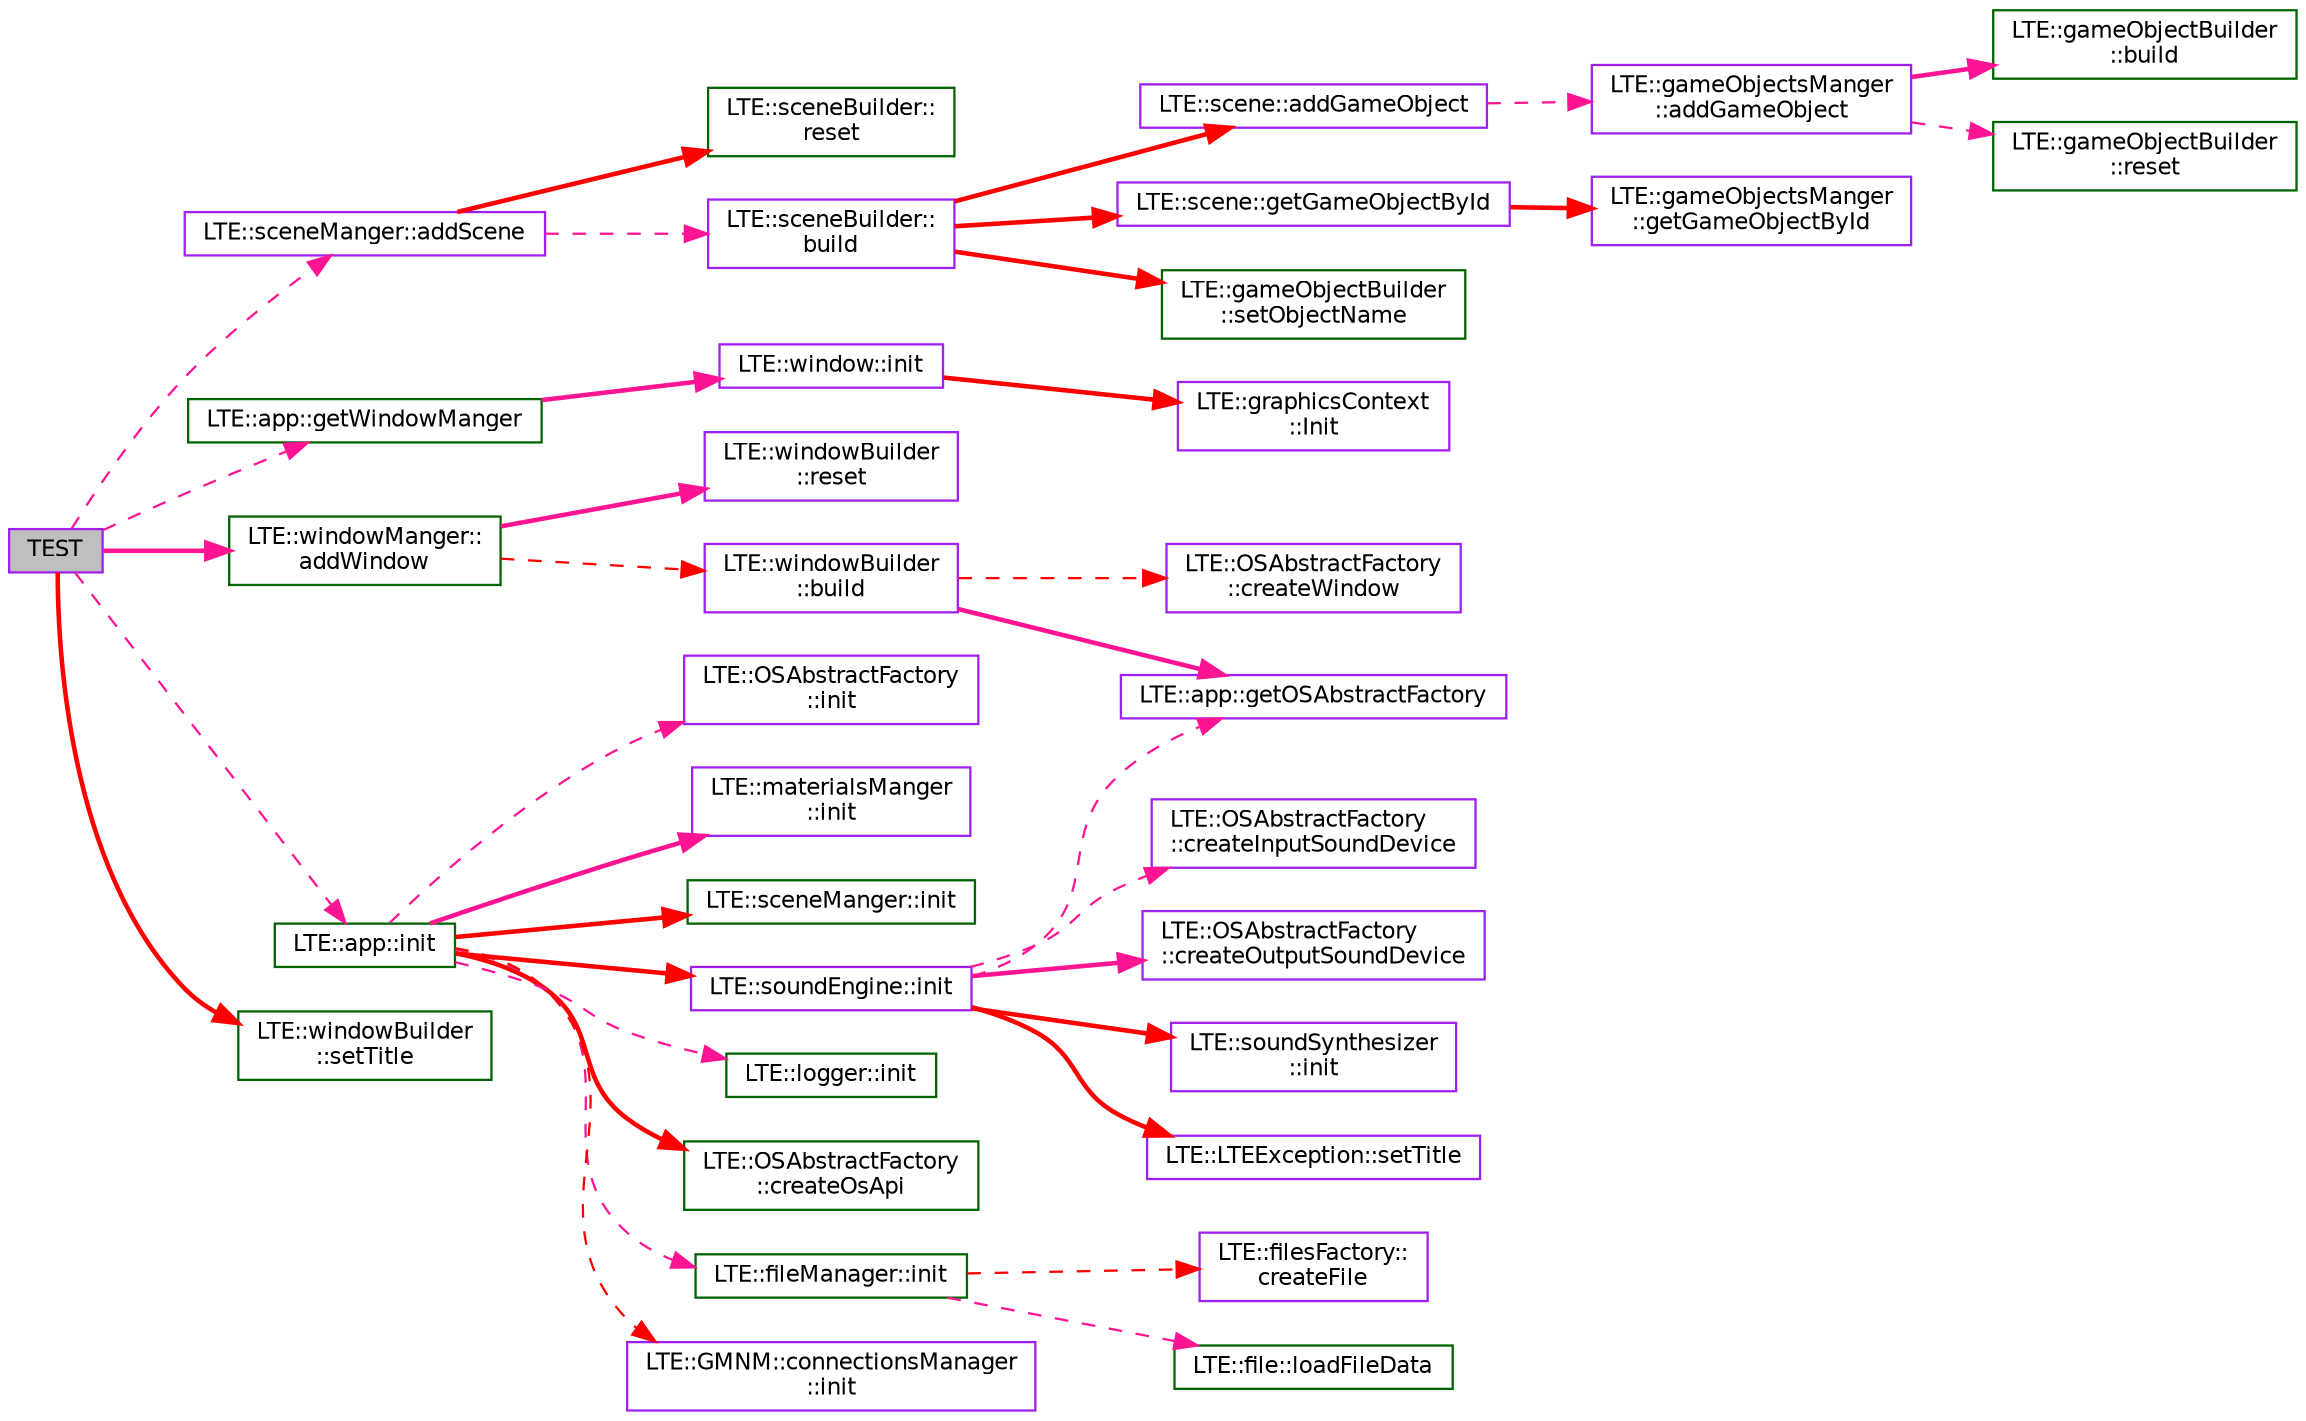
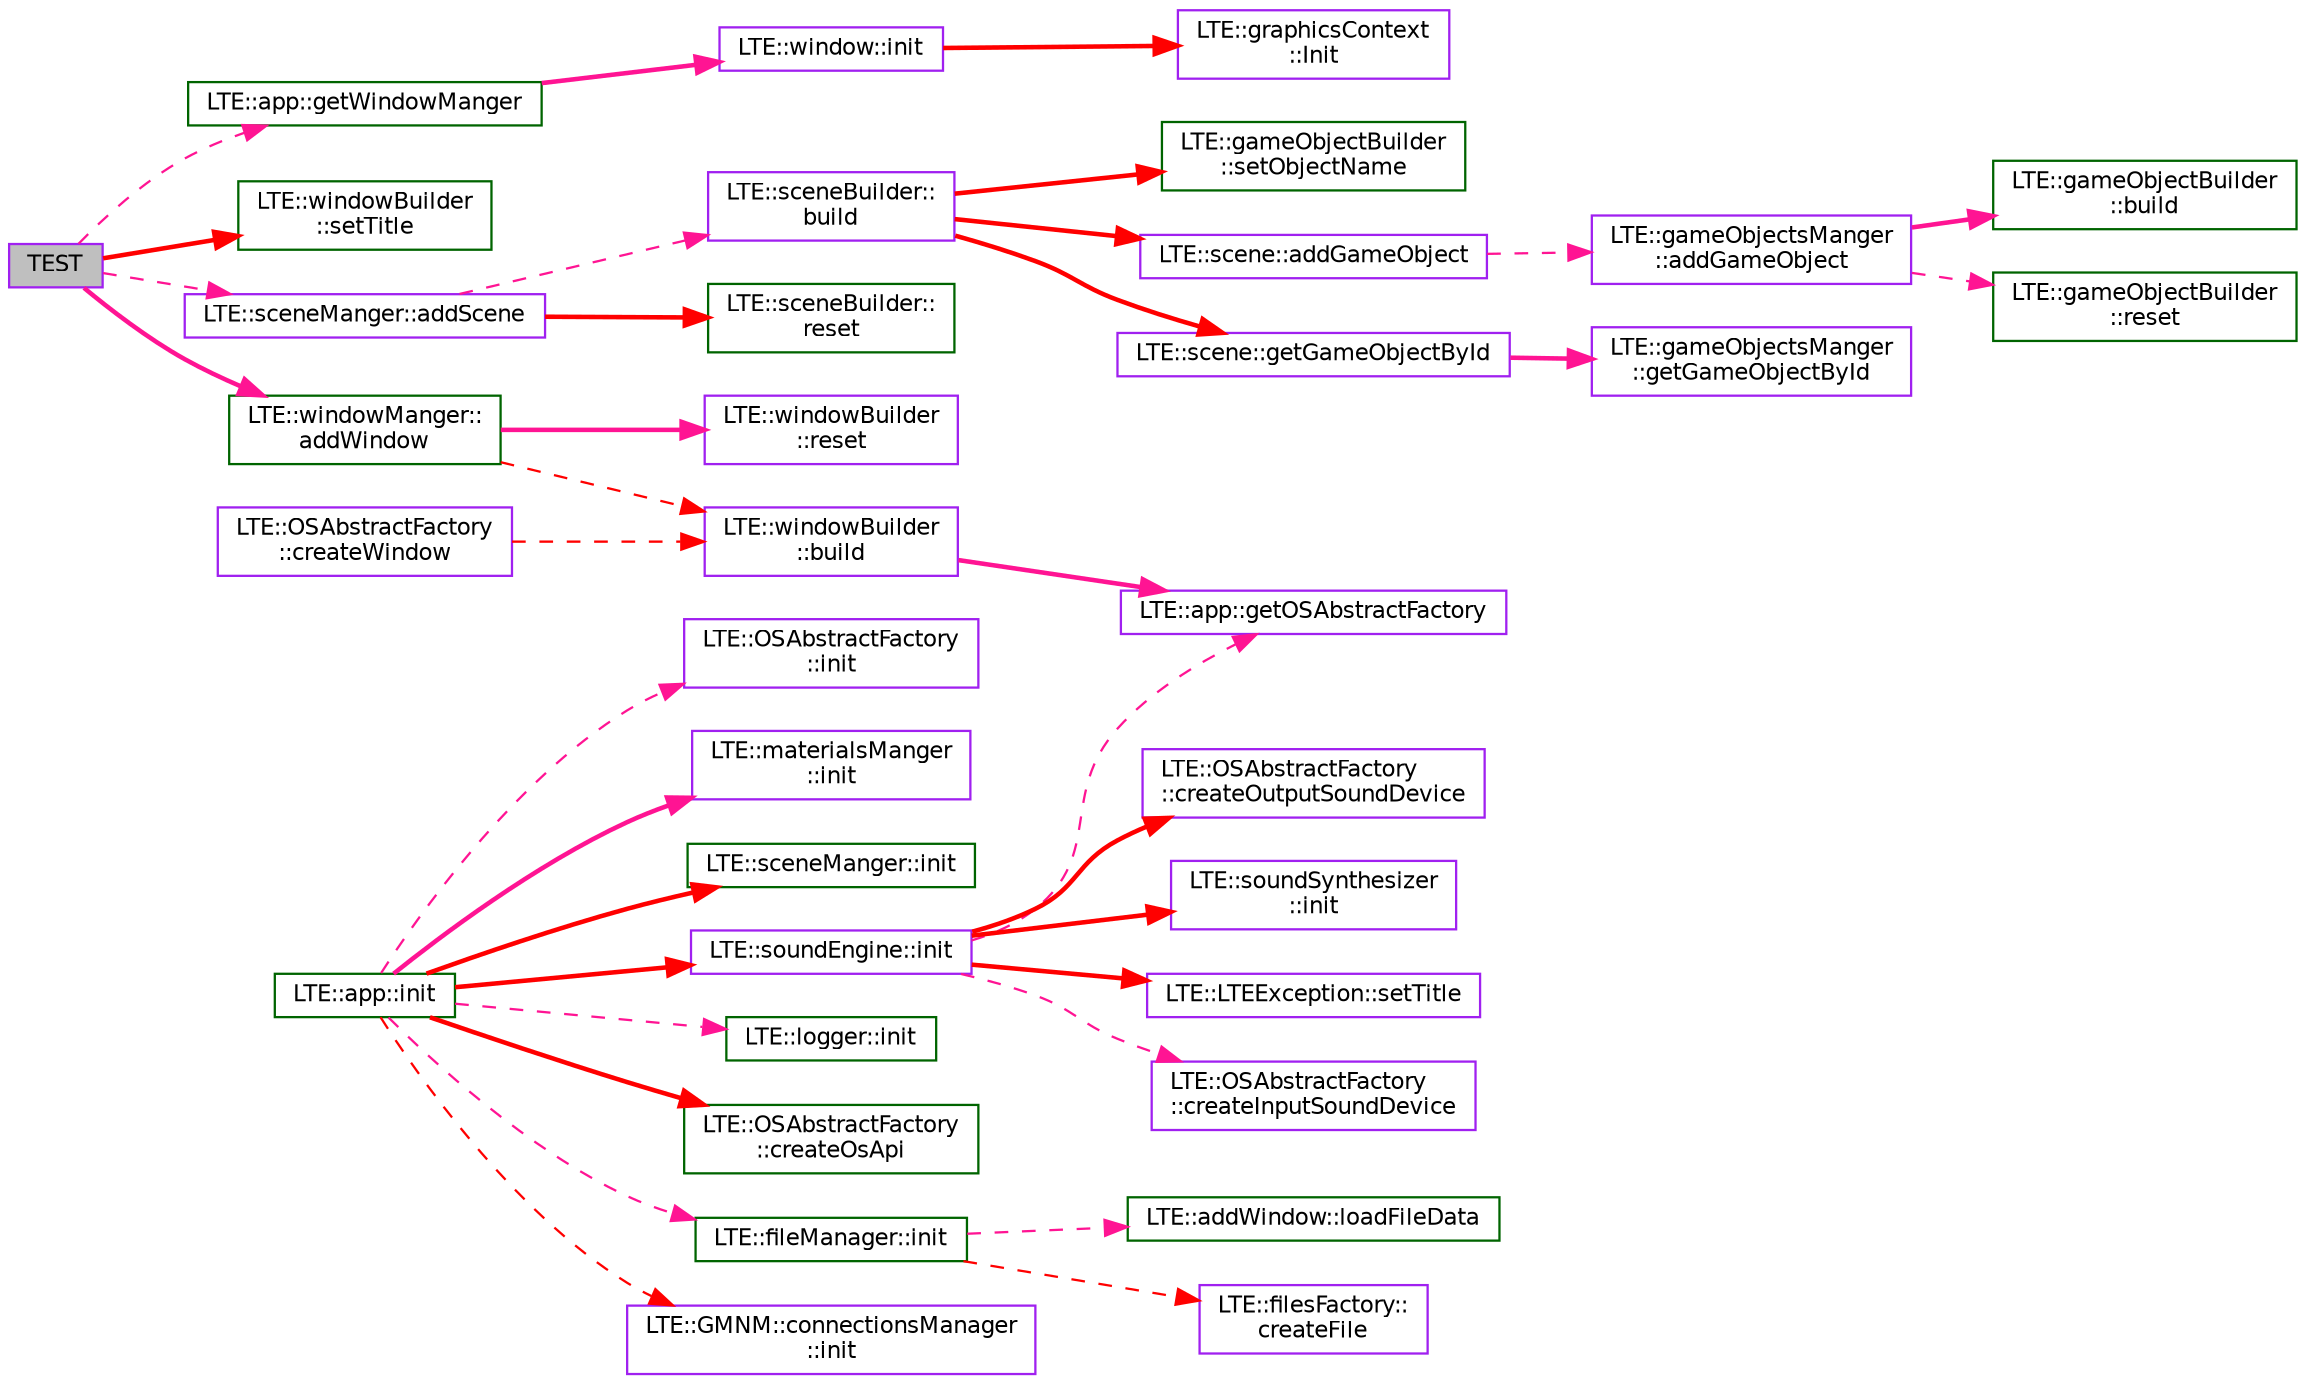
(1539, 208) -> (1539, 358)
(1051, 578) -> (596, 542)
(203, 738) -> none
(1045, 969) -> (1086, 865)
(1314, 1367) -> (1314, 1219)
